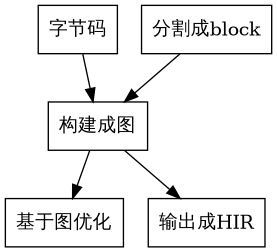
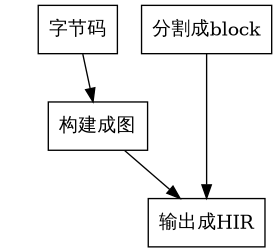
(157, 73) -> (207, 119)
(64, 223) -> none
